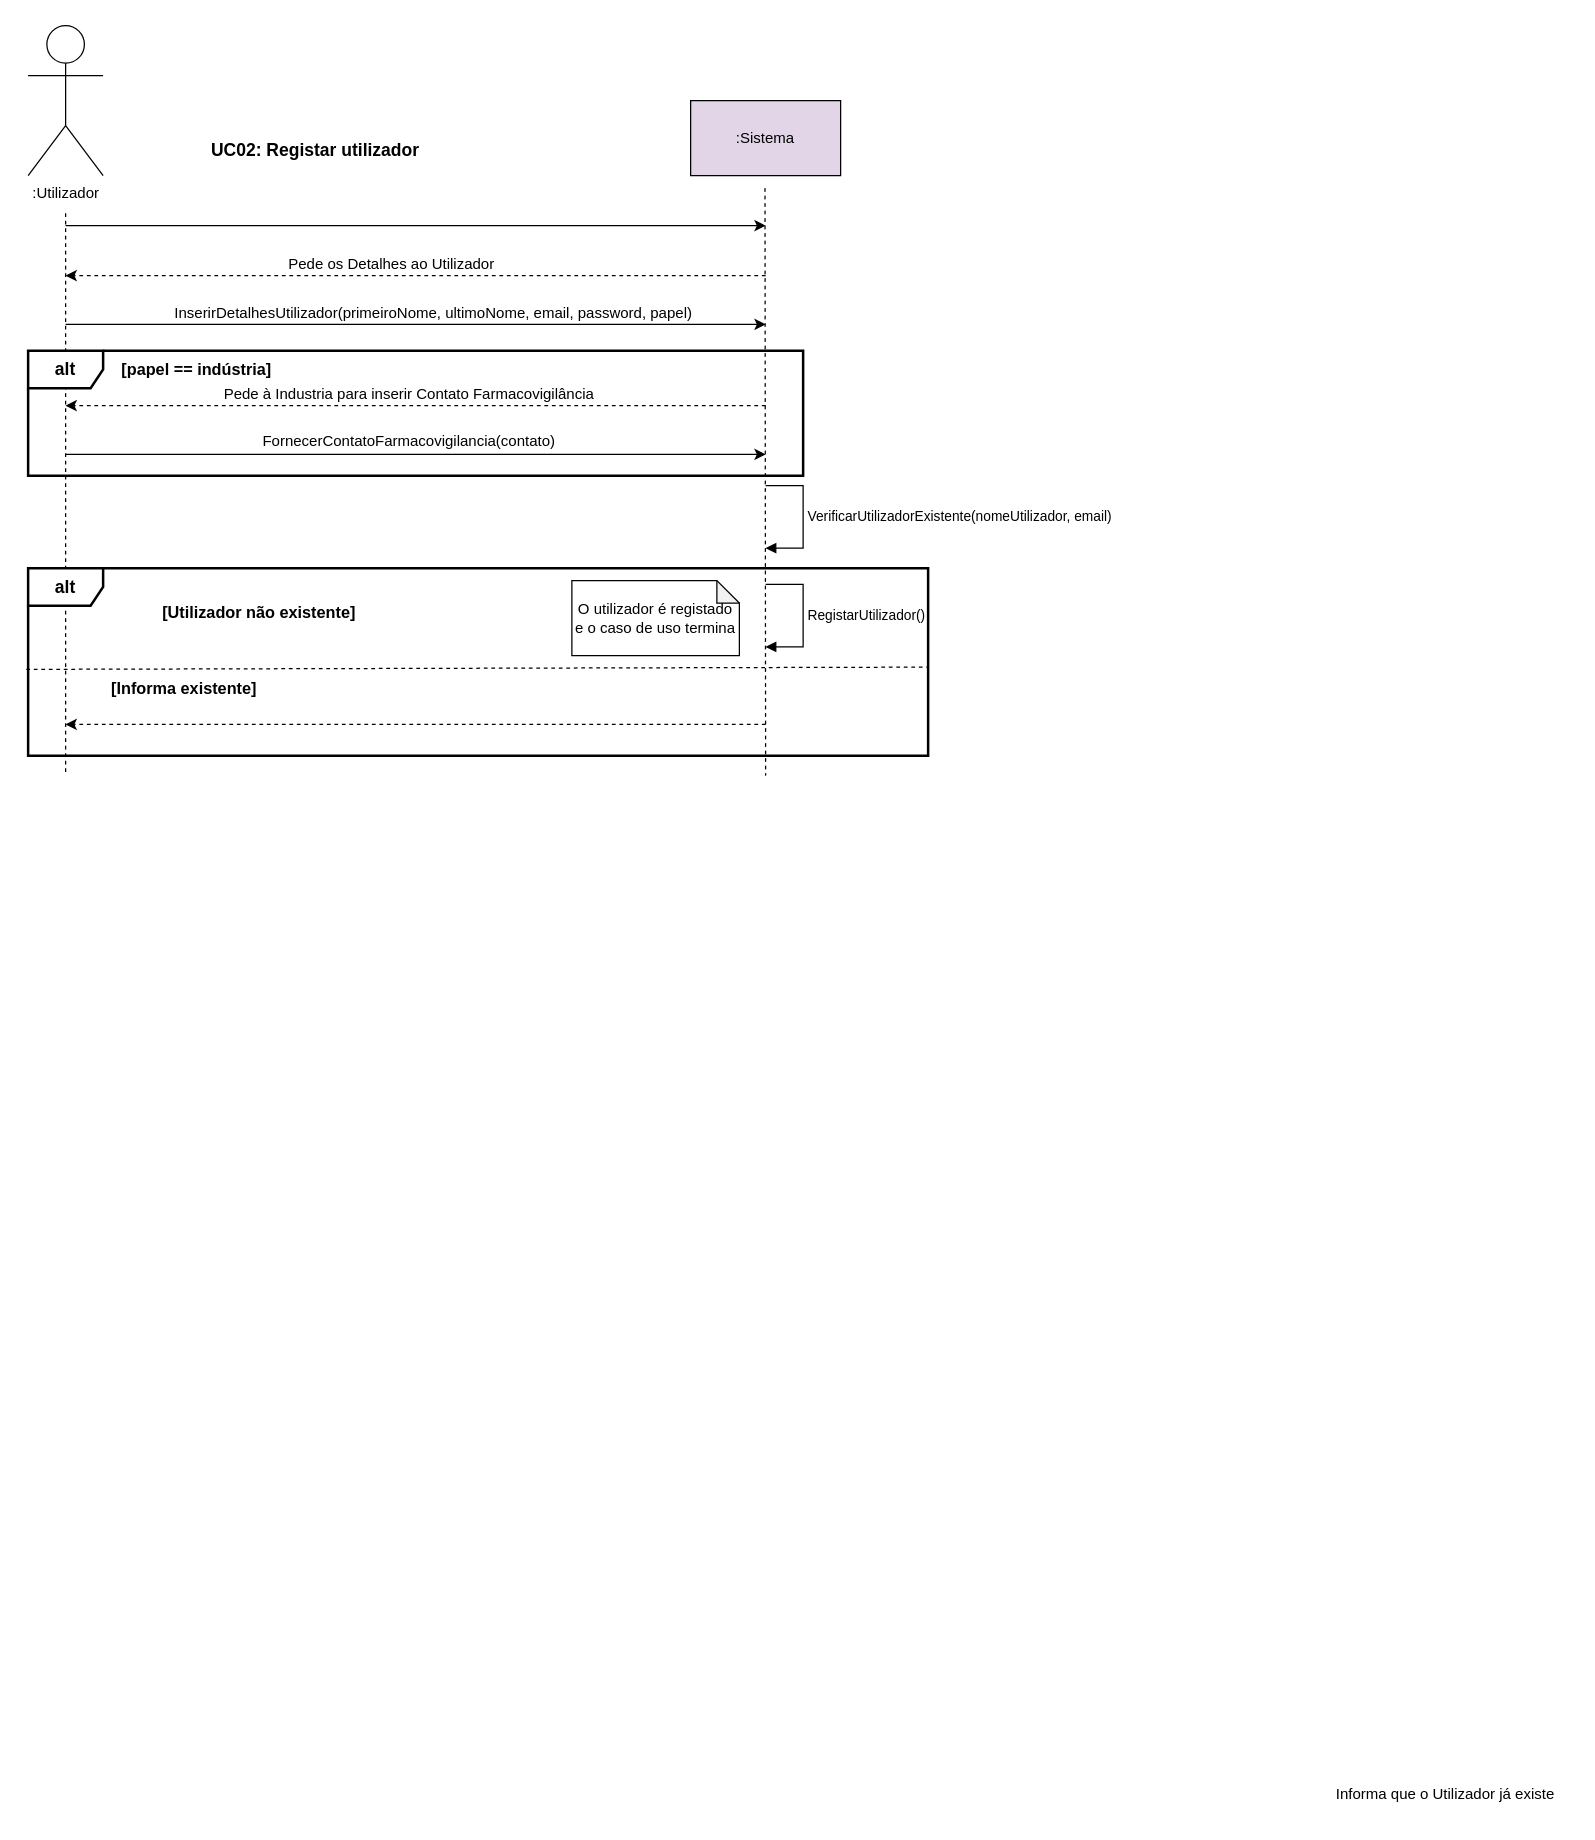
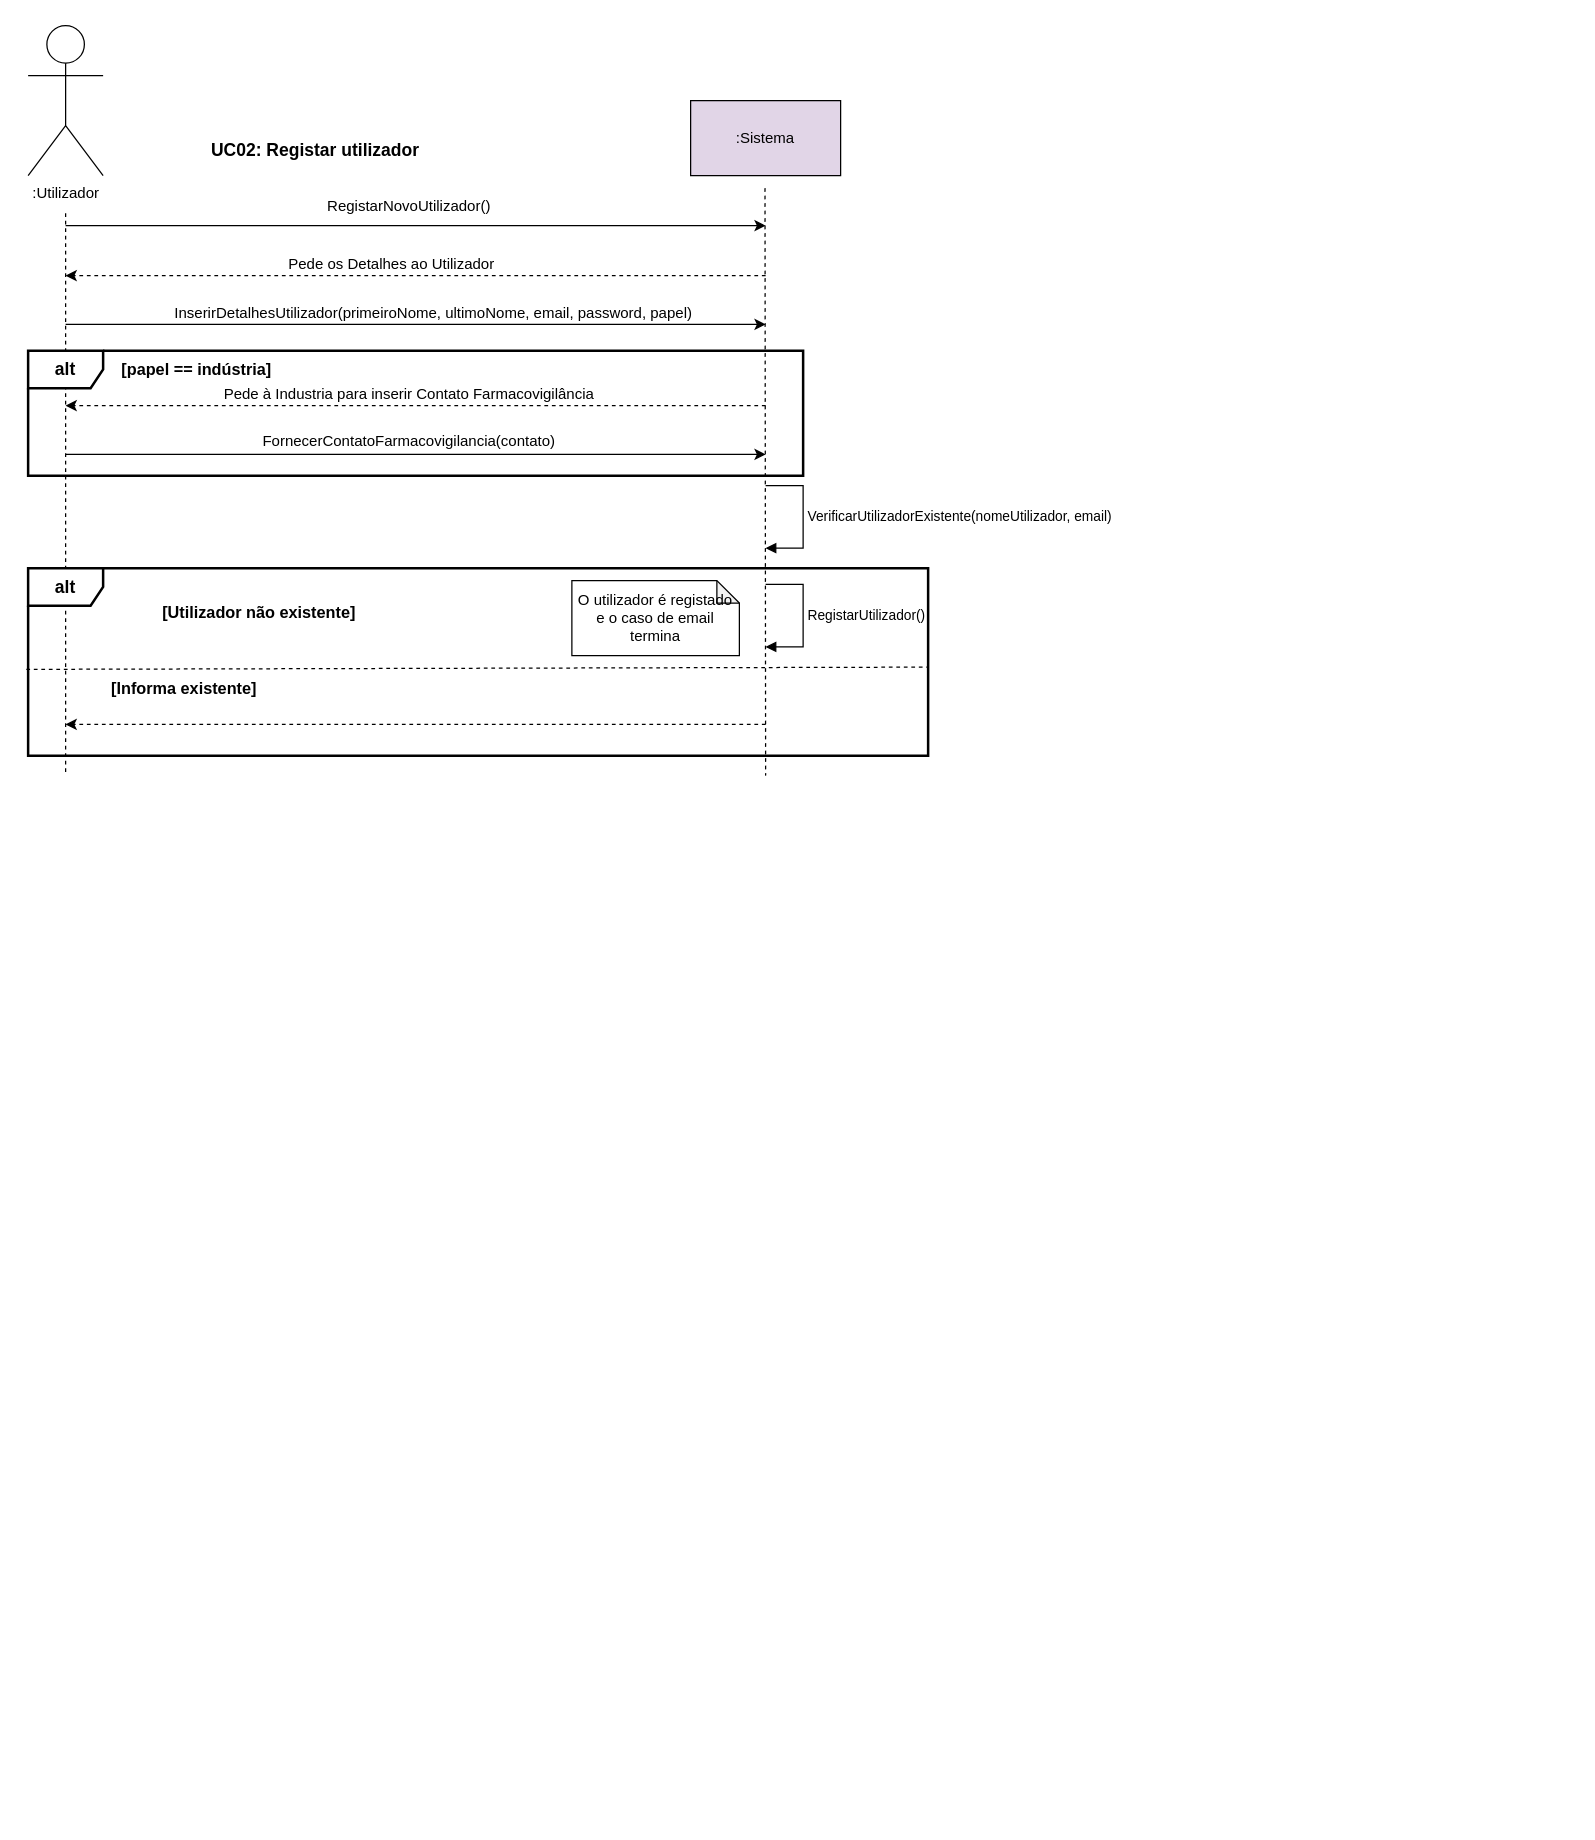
none -> (409, 207)
(656, 618) -> (656, 618)
(1446, 1794) -> none
